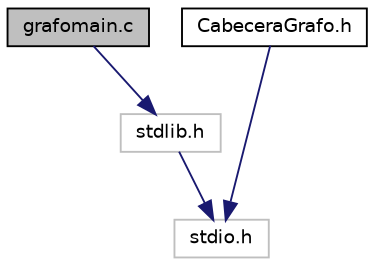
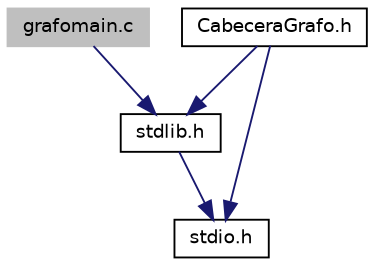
(78, 27) -> (78, 27)
none -> (229, 74)
(171, 133) -> (171, 133)
(222, 239) -> (222, 239)
